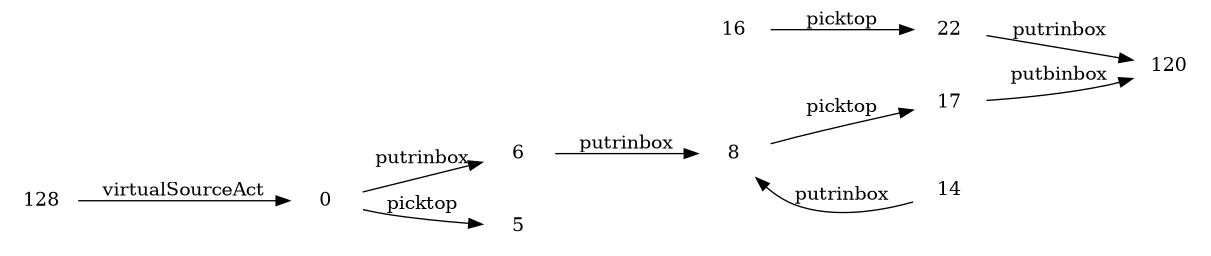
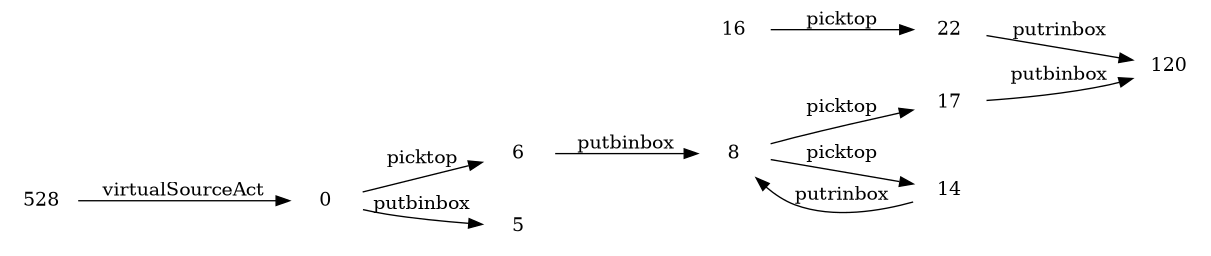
(626, 143) -> (626, 143)
(422, 158) -> (422, 158)
none -> (835, 171)
(42, 201) -> (42, 201)
(422, 204) -> (422, 204)
